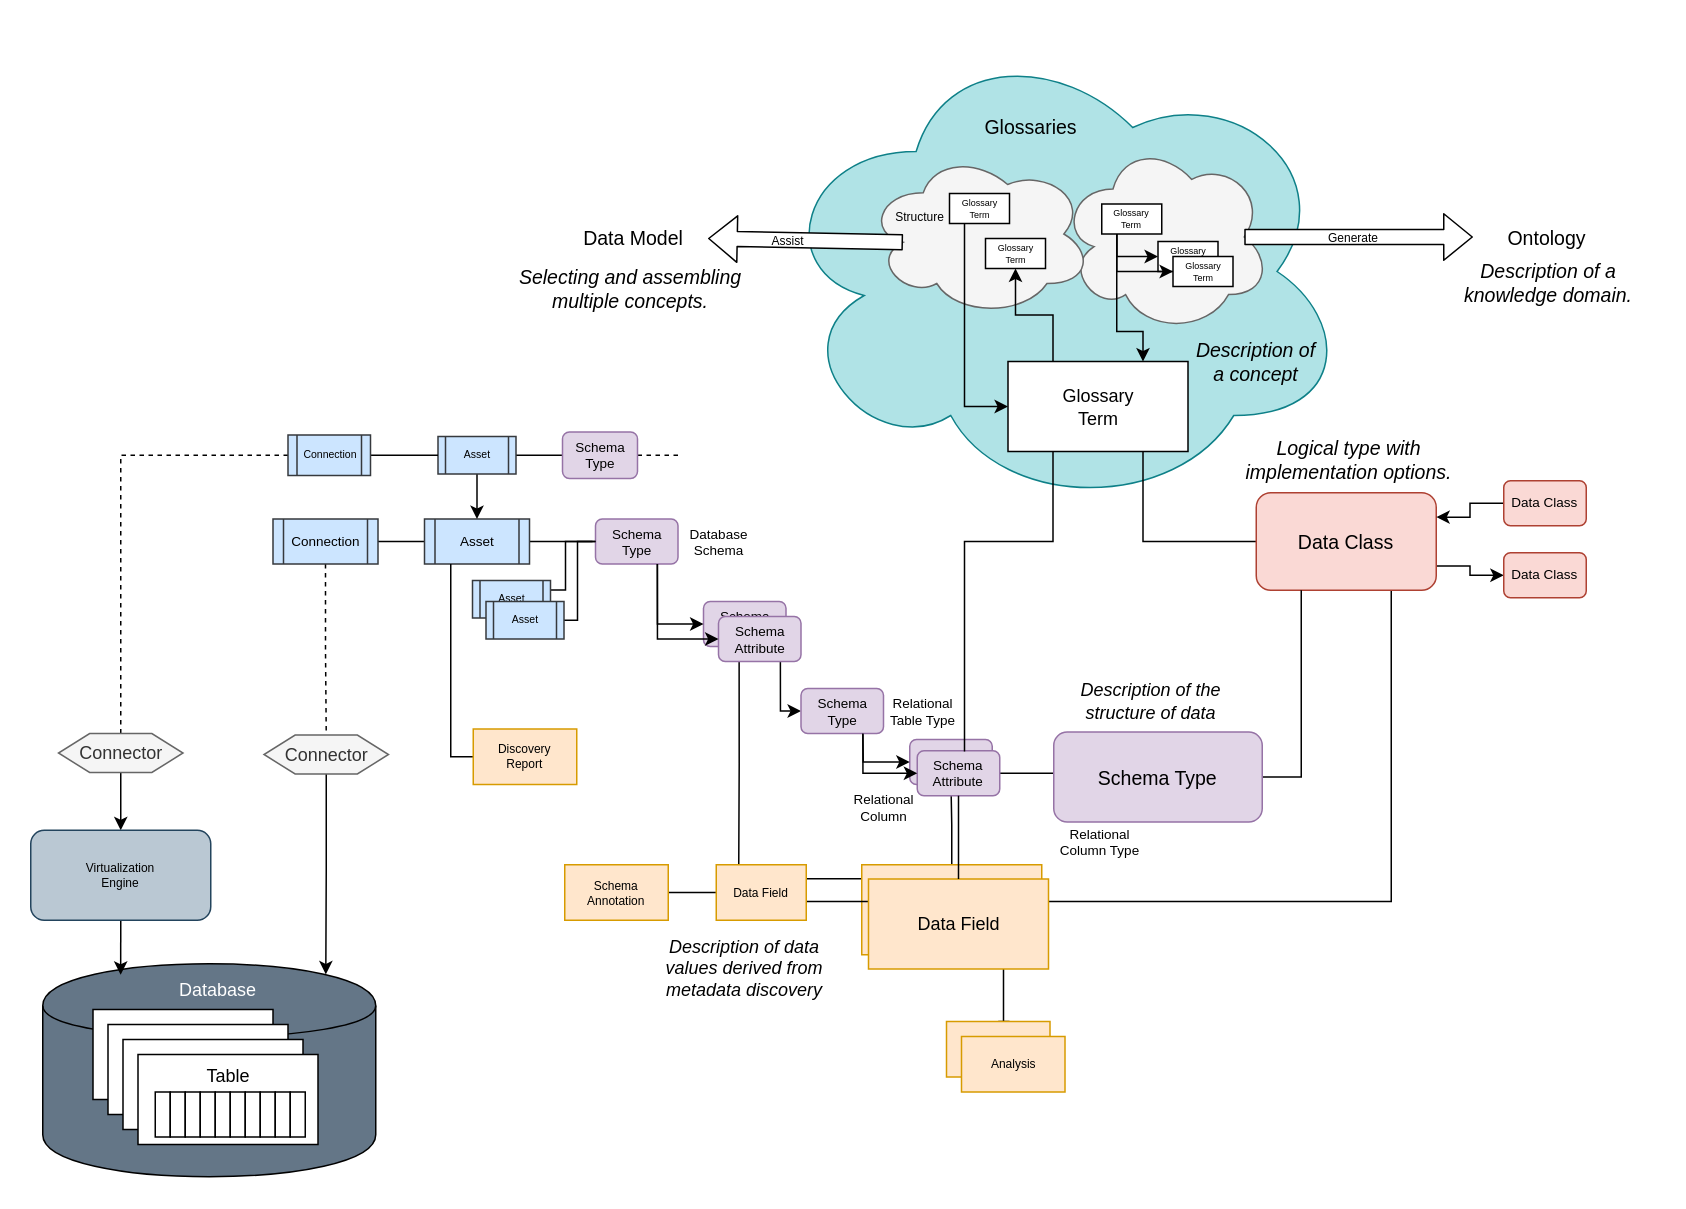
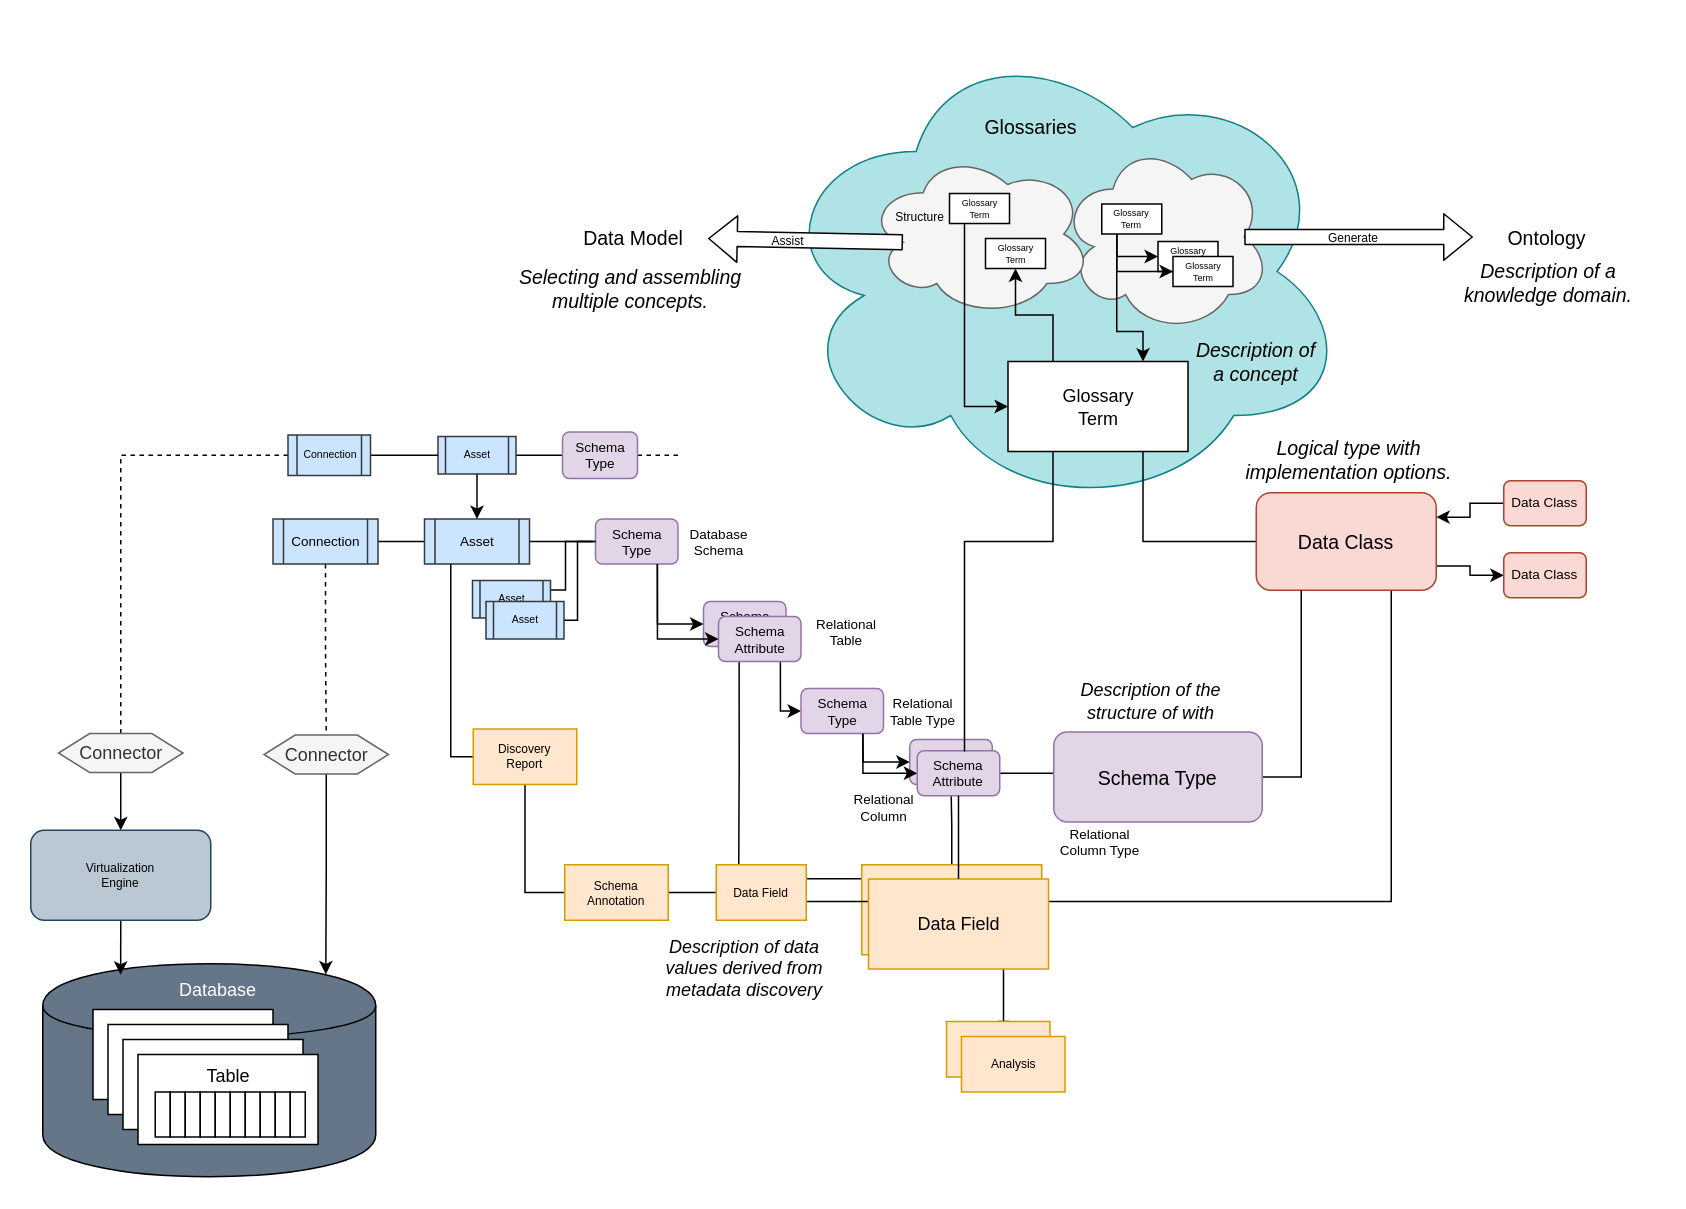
none -> (846, 632)
(1151, 701) -> (1151, 701)
none -> (525, 858)
